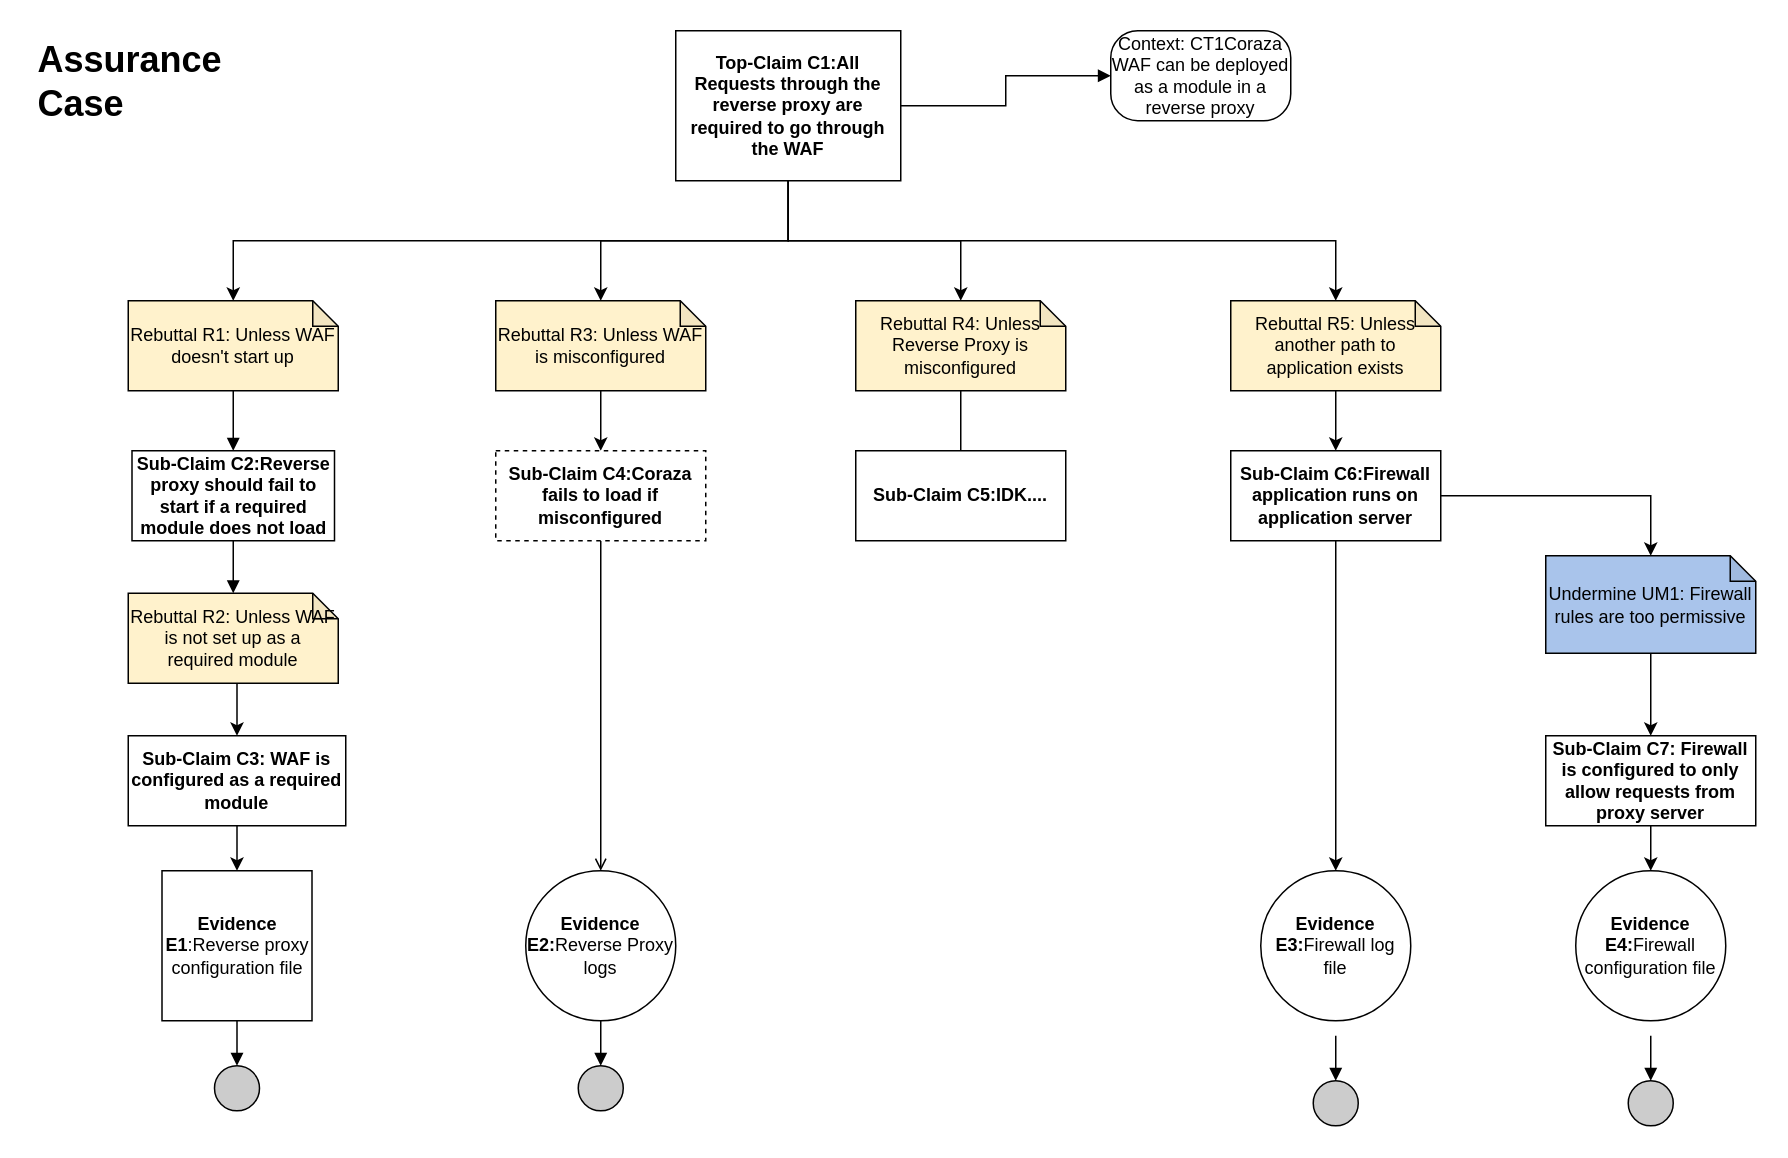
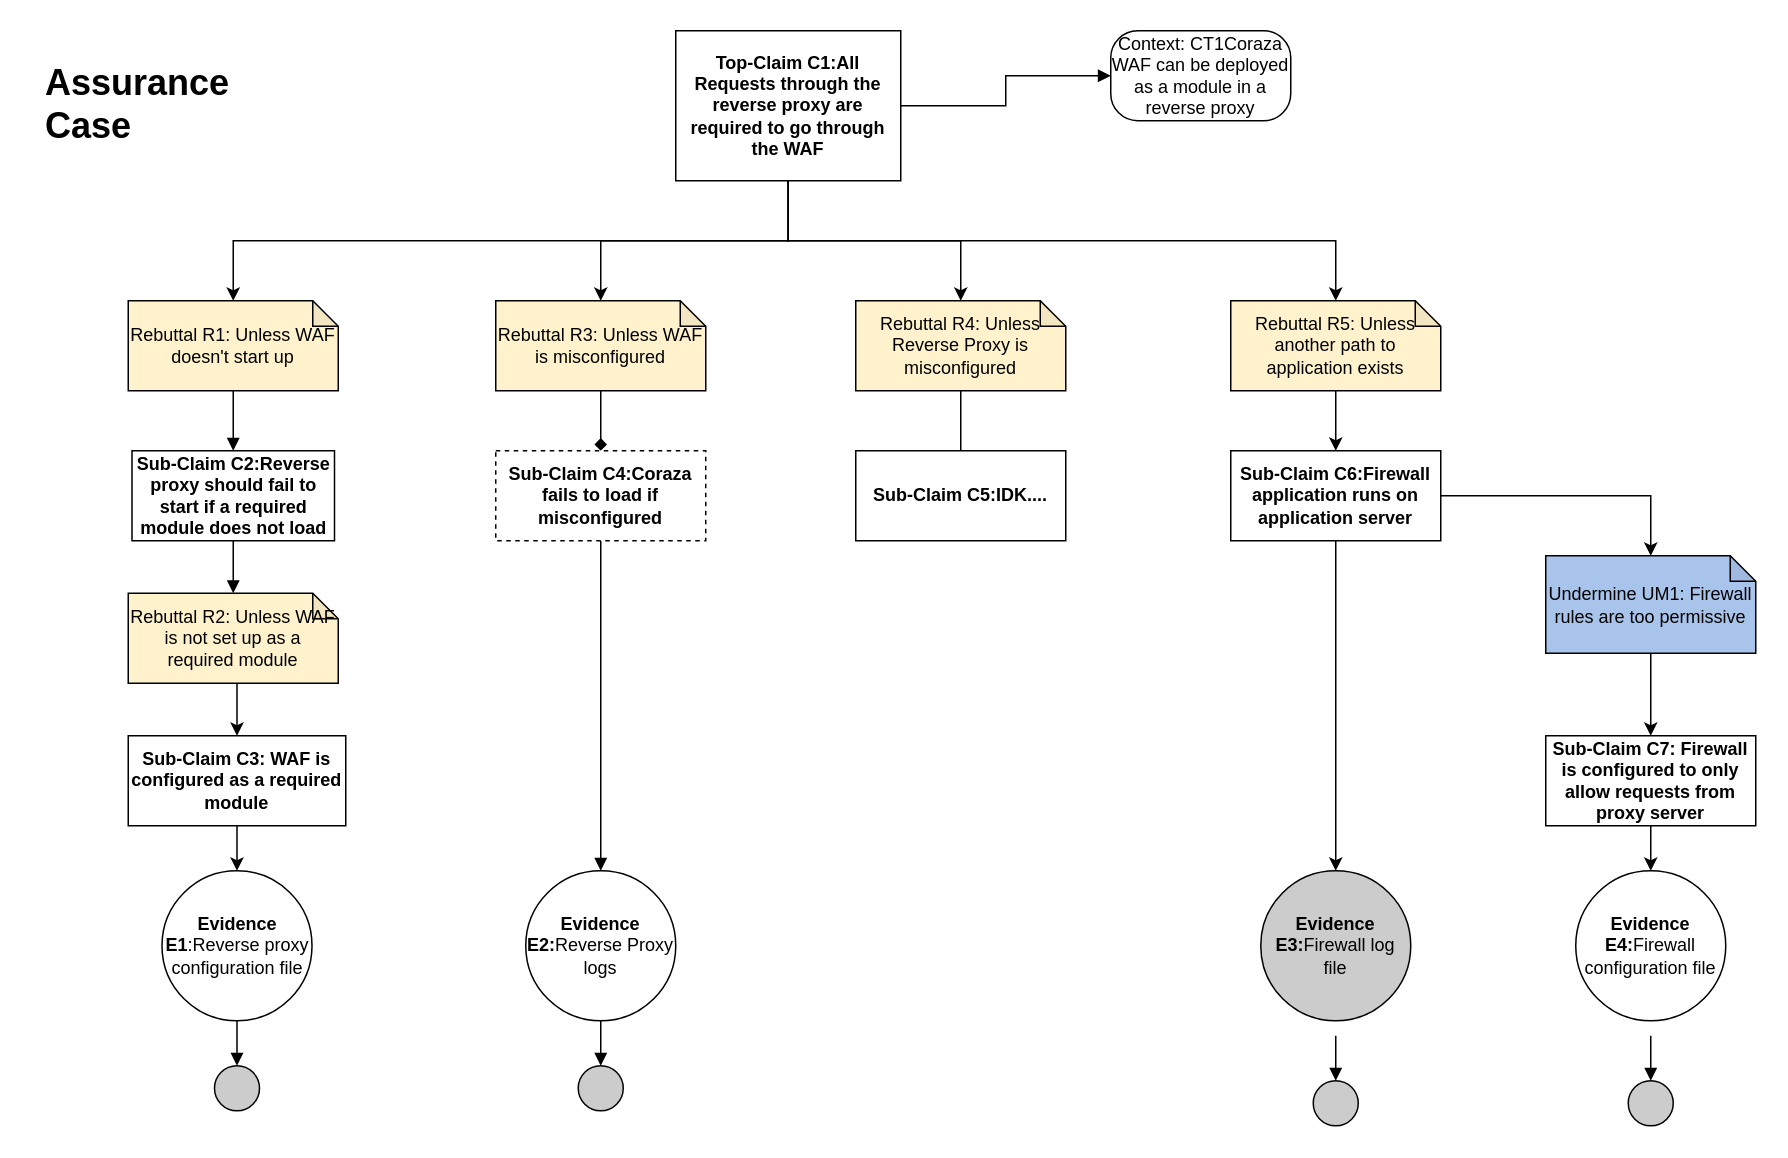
(173, 143) -> (181, 166)
(601, 439) -> (601, 438)
(601, 861) -> (601, 857)
(237, 946) -> (237, 946)
(1336, 946) -> (1336, 946)
